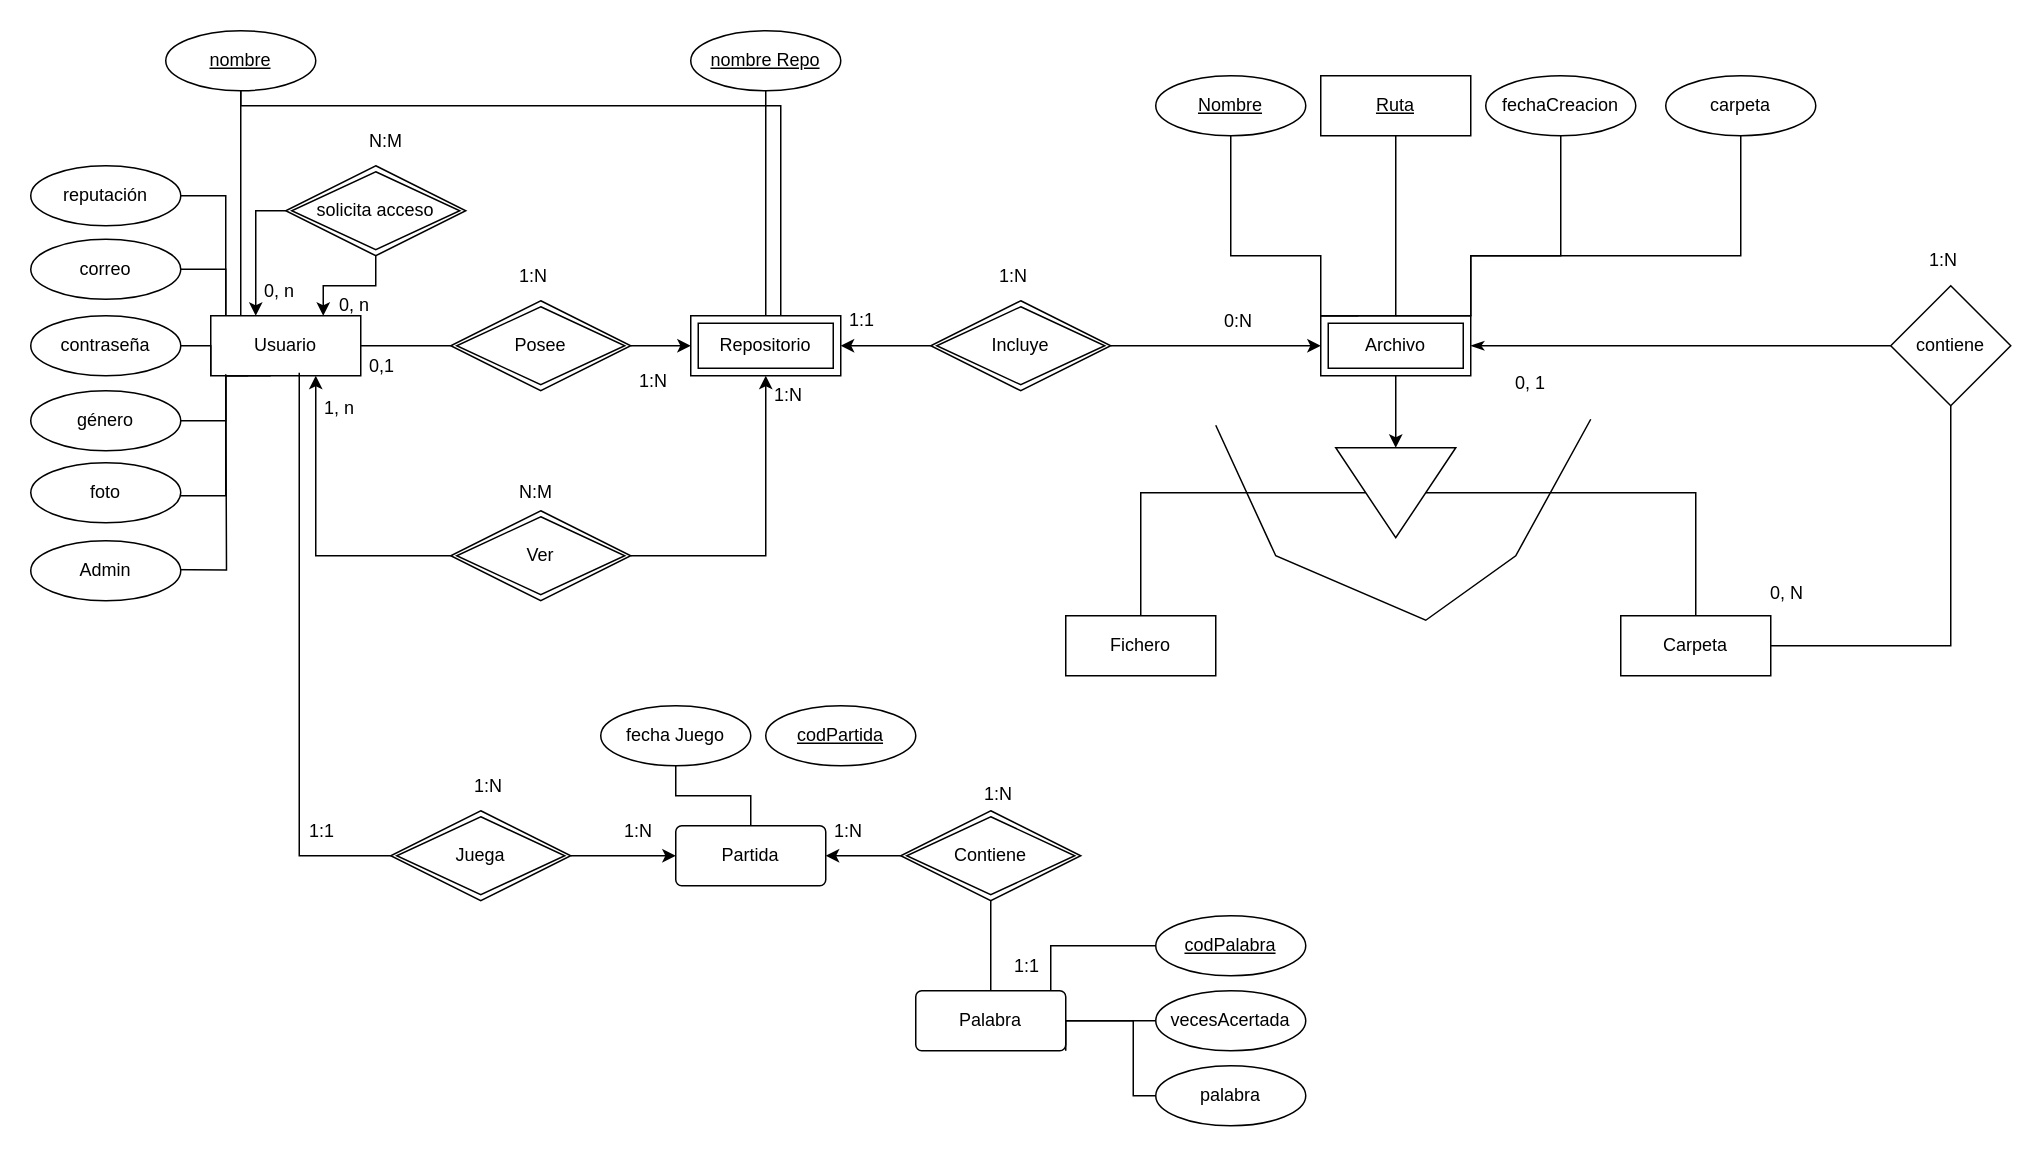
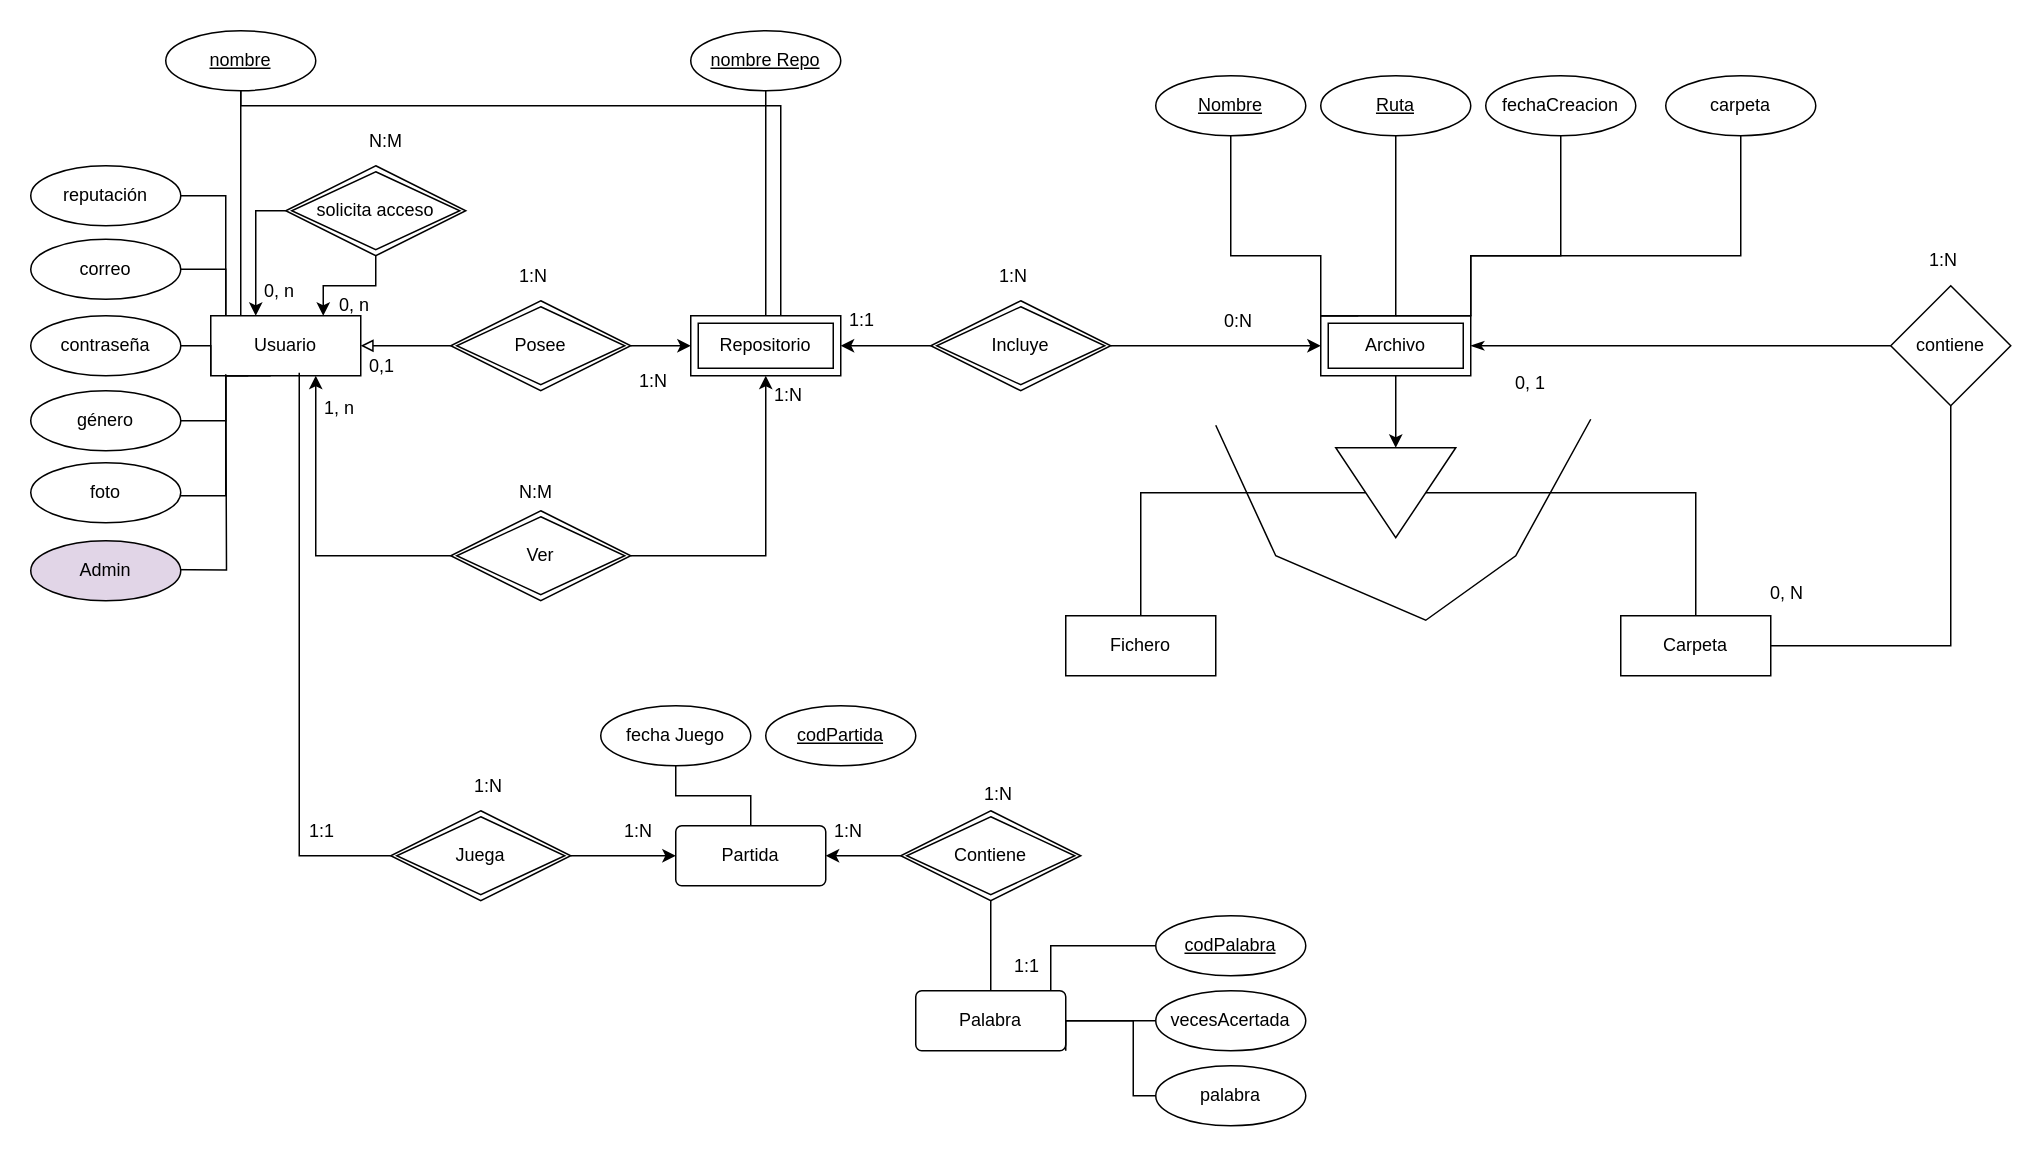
(1396, 106) -> (1396, 106)
(368, 346) -> (374, 346)
(106, 571) -> (106, 571)
